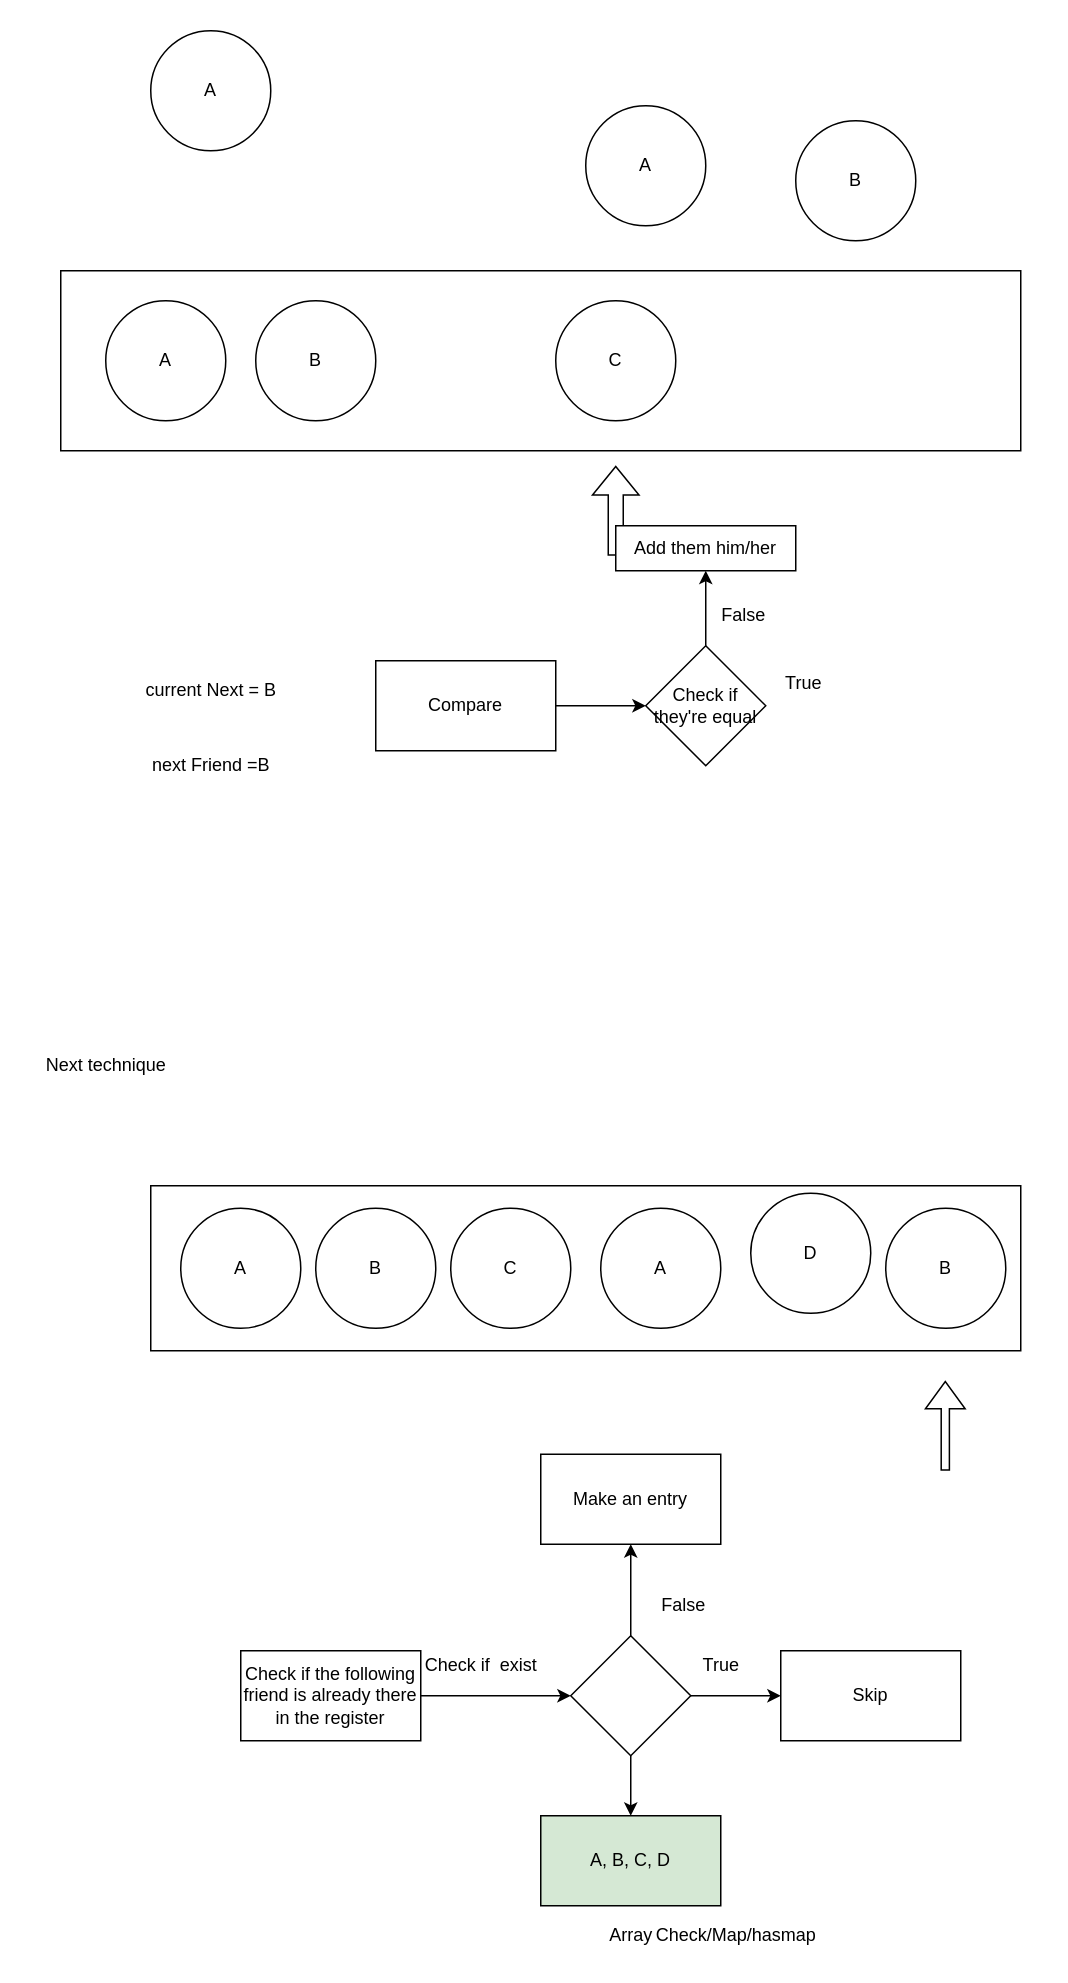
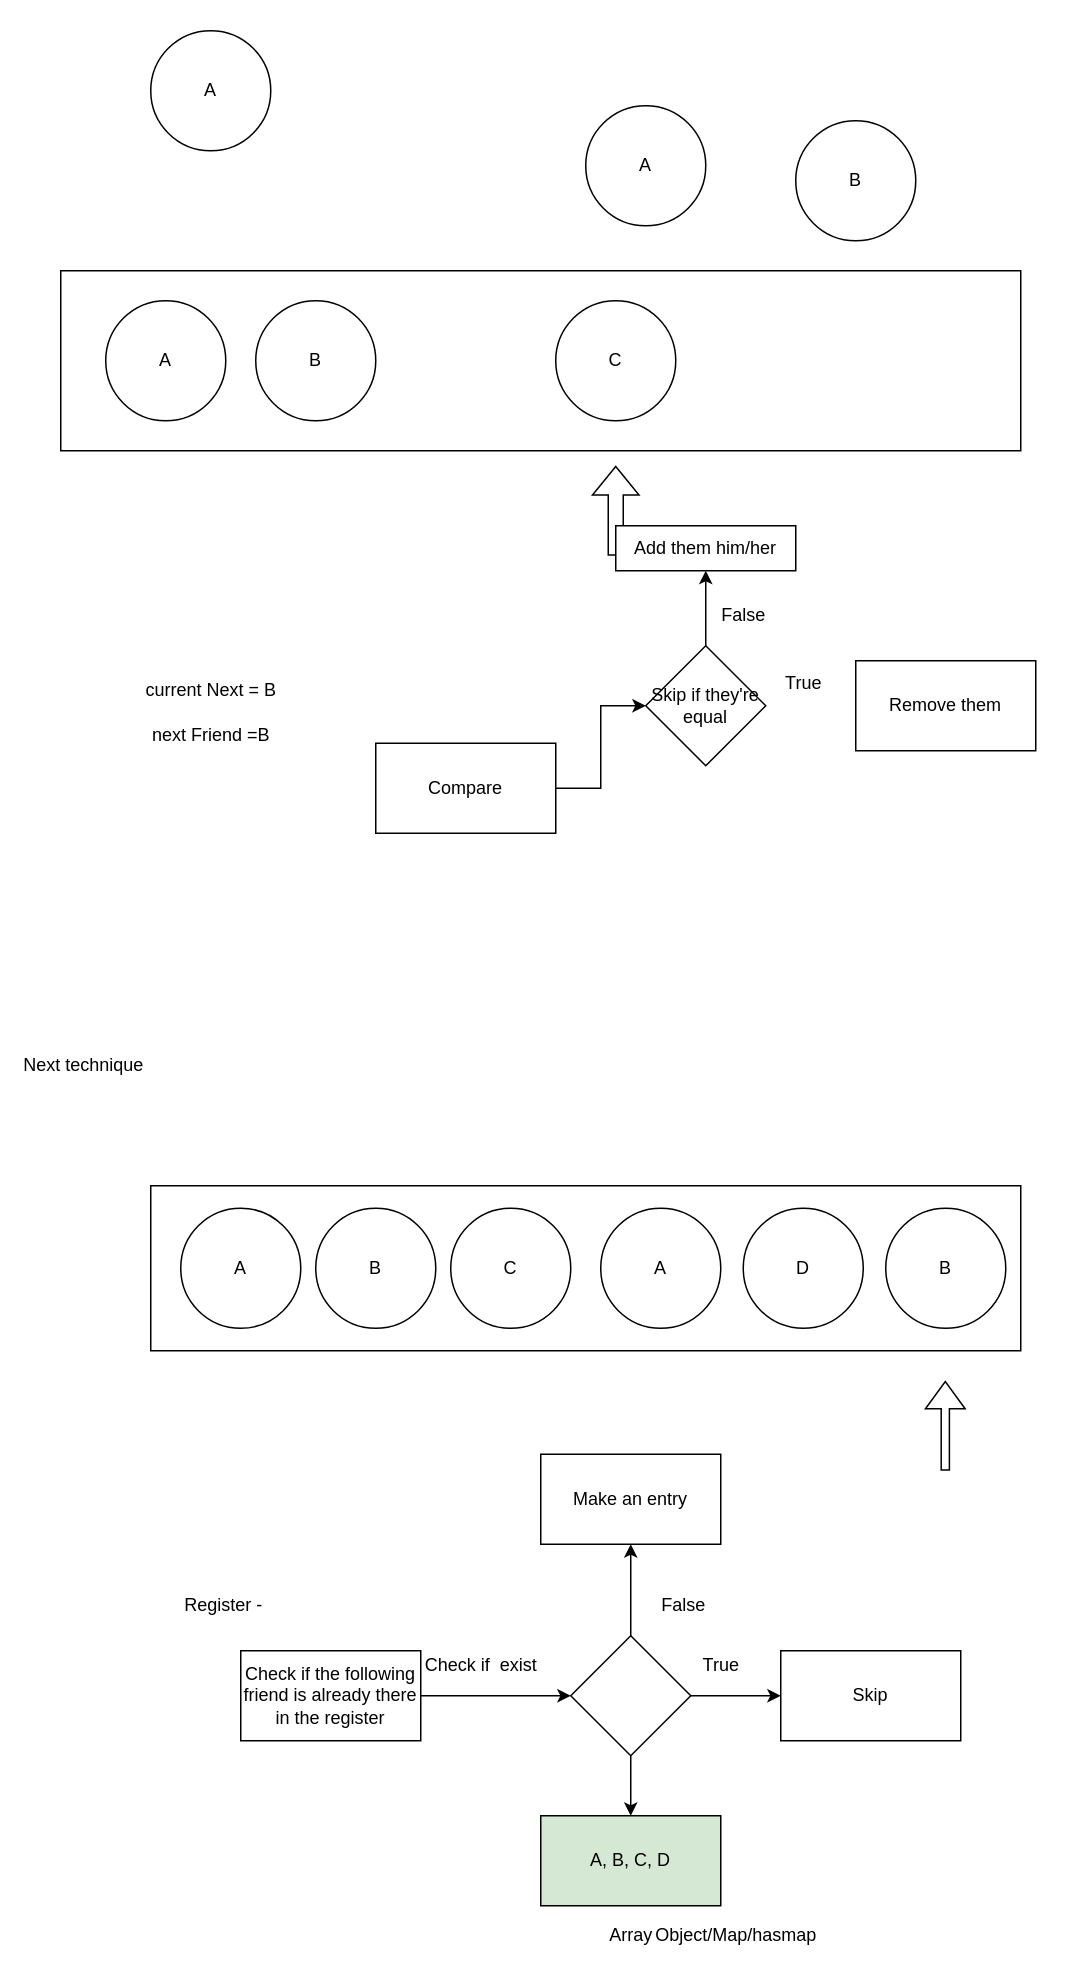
(466, 706) -> (466, 788)
(706, 706) -> (706, 706)
none -> (946, 706)
(211, 766) -> (211, 736)
(106, 1066) -> (83, 1066)
(811, 1253) -> (803, 1268)
none -> (226, 1606)
(737, 1936) -> (737, 1936)
